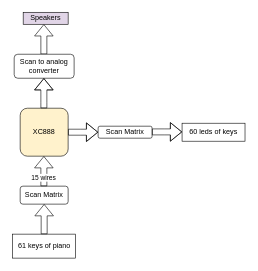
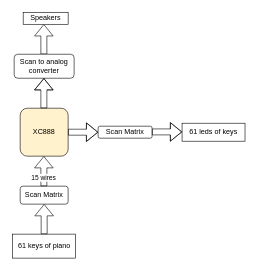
(46, 18) -> (46, 18)
(214, 132) -> (214, 132)
